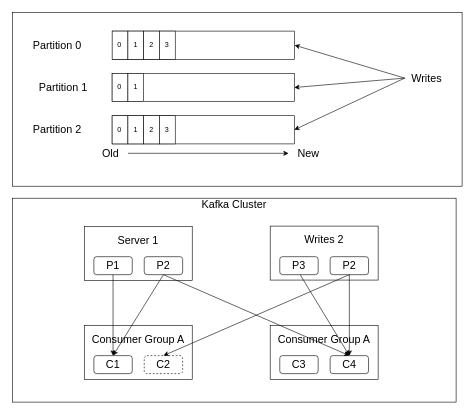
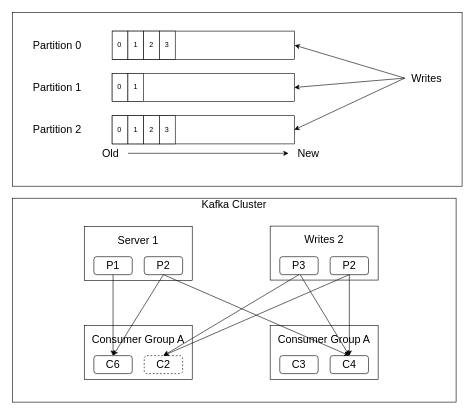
(64, 88) -> (58, 88)
none -> (235, 313)
(113, 365) -> (113, 365)
